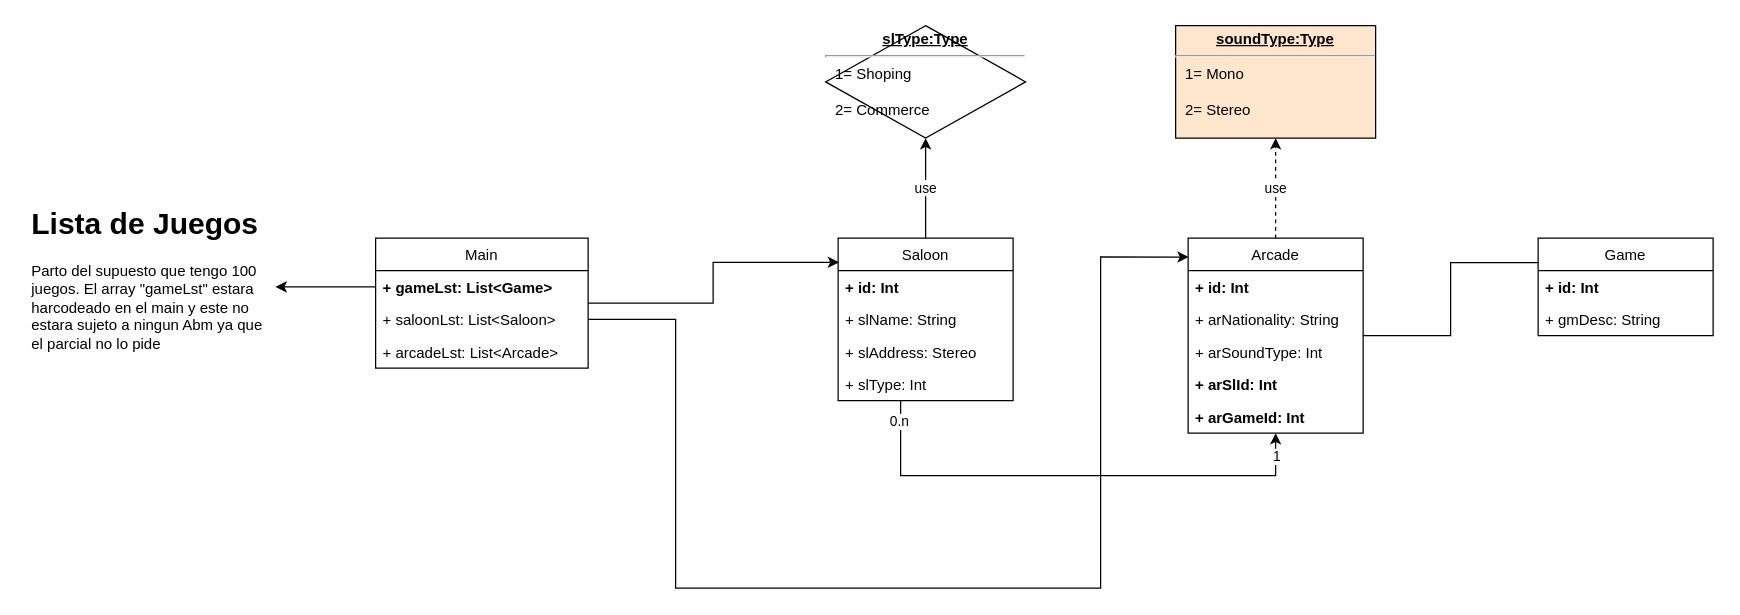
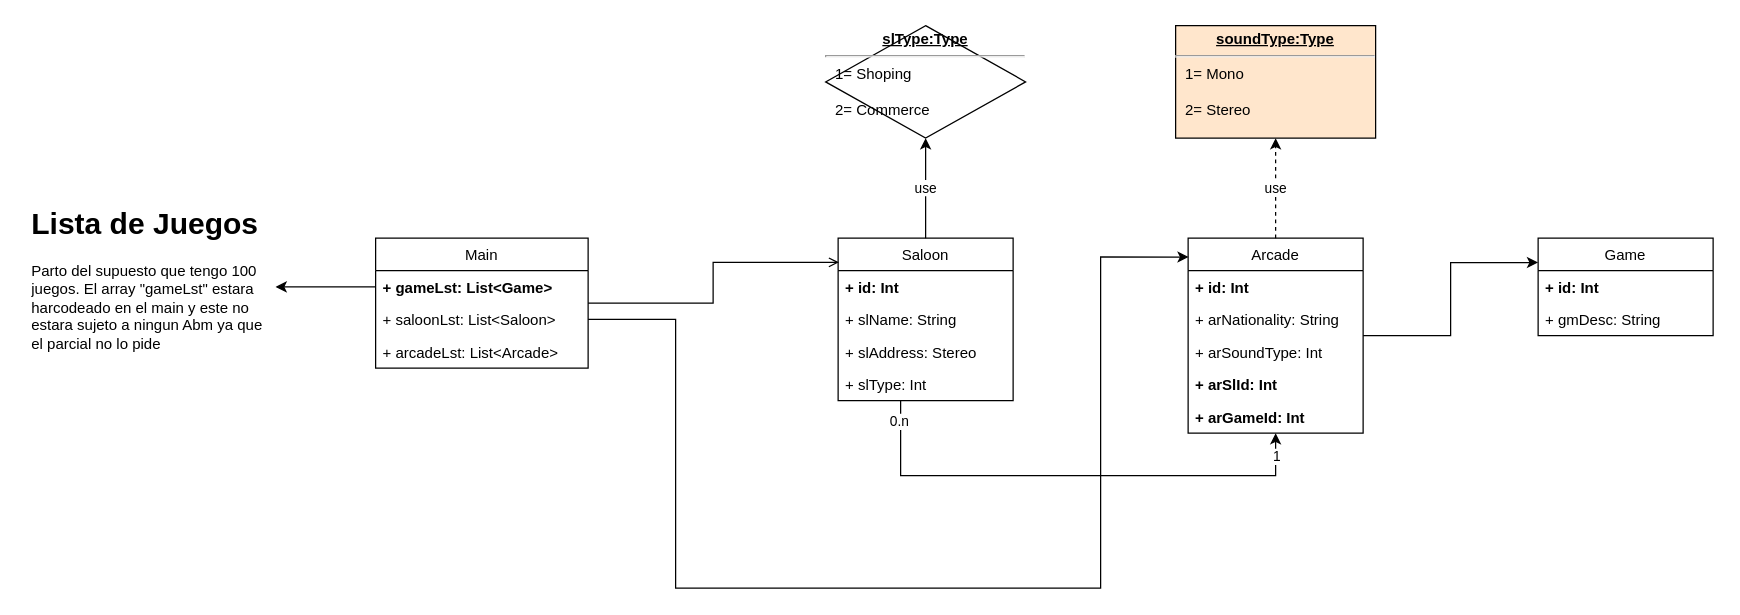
(829, 262) -> (831, 262)
(1530, 263) -> (1528, 263)
